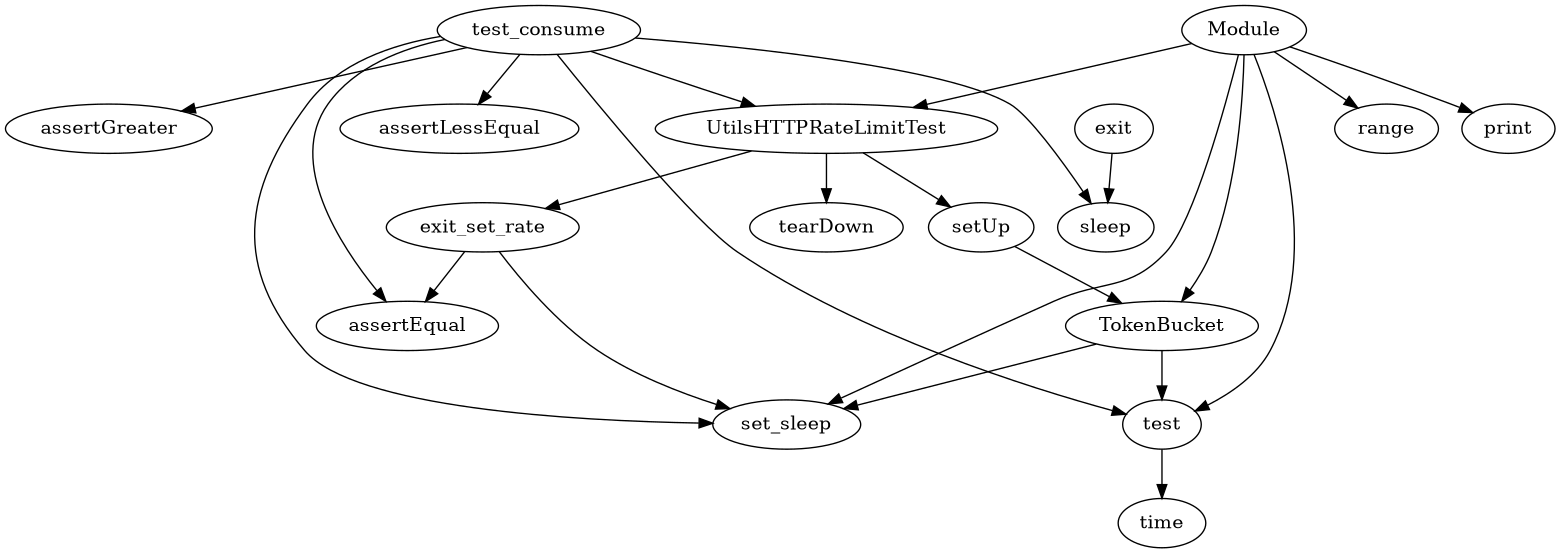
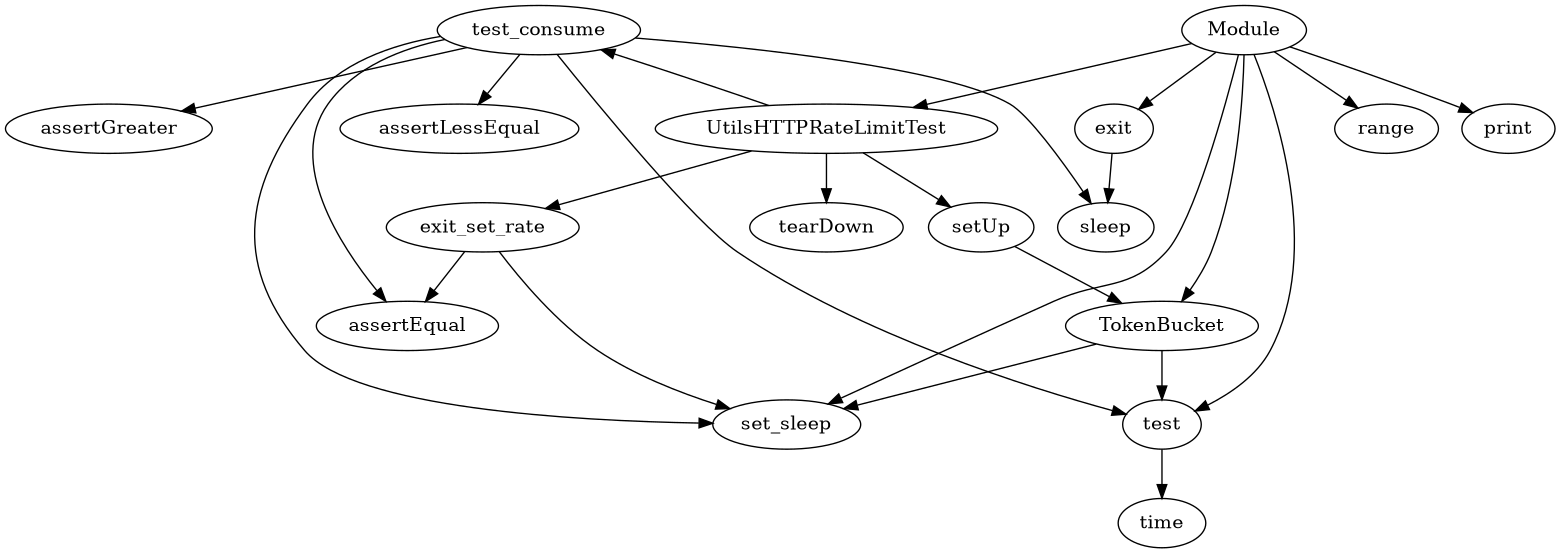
none -> (1183, 76)
(666, 77) -> (692, 79)
